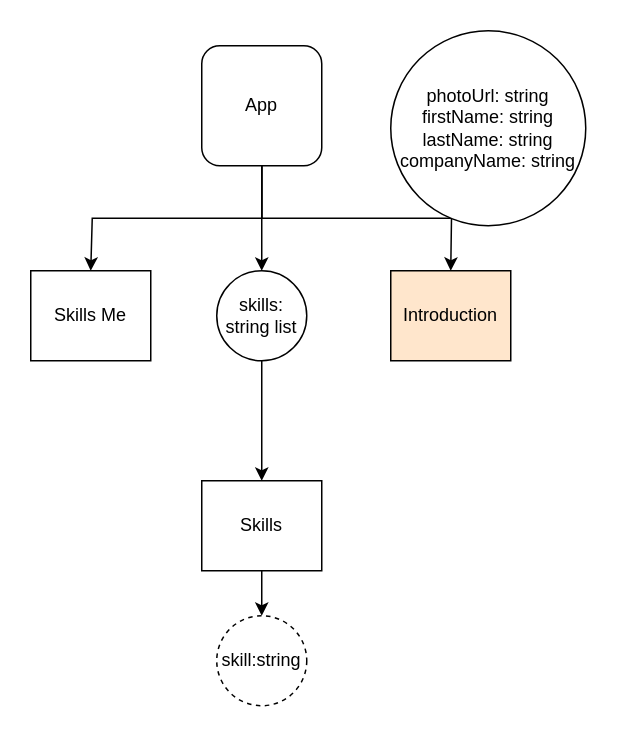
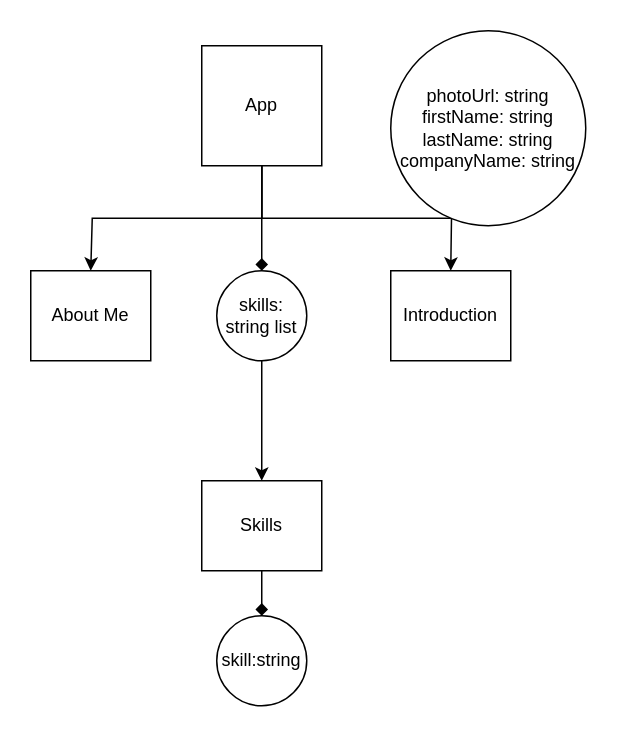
(262, 106) -> (262, 106)
(262, 259) -> (262, 258)
(91, 316) -> (91, 316)
(451, 316) -> (451, 316)
(262, 604) -> (262, 603)
(262, 661) -> (262, 661)
